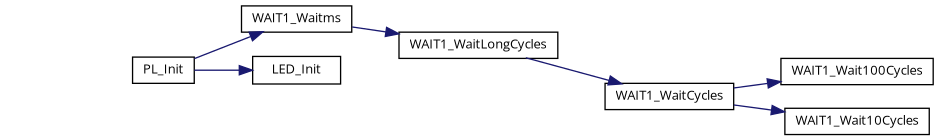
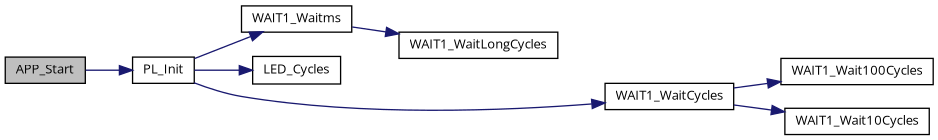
(567, 69) -> (392, 110)
none -> (45, 70)
(297, 70) -> (297, 70)
